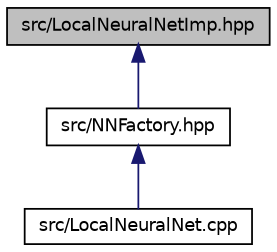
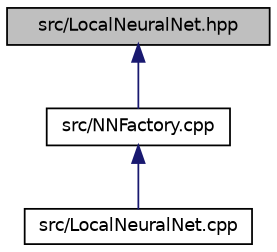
(138, 26) -> (138, 26)
(138, 127) -> (138, 127)
